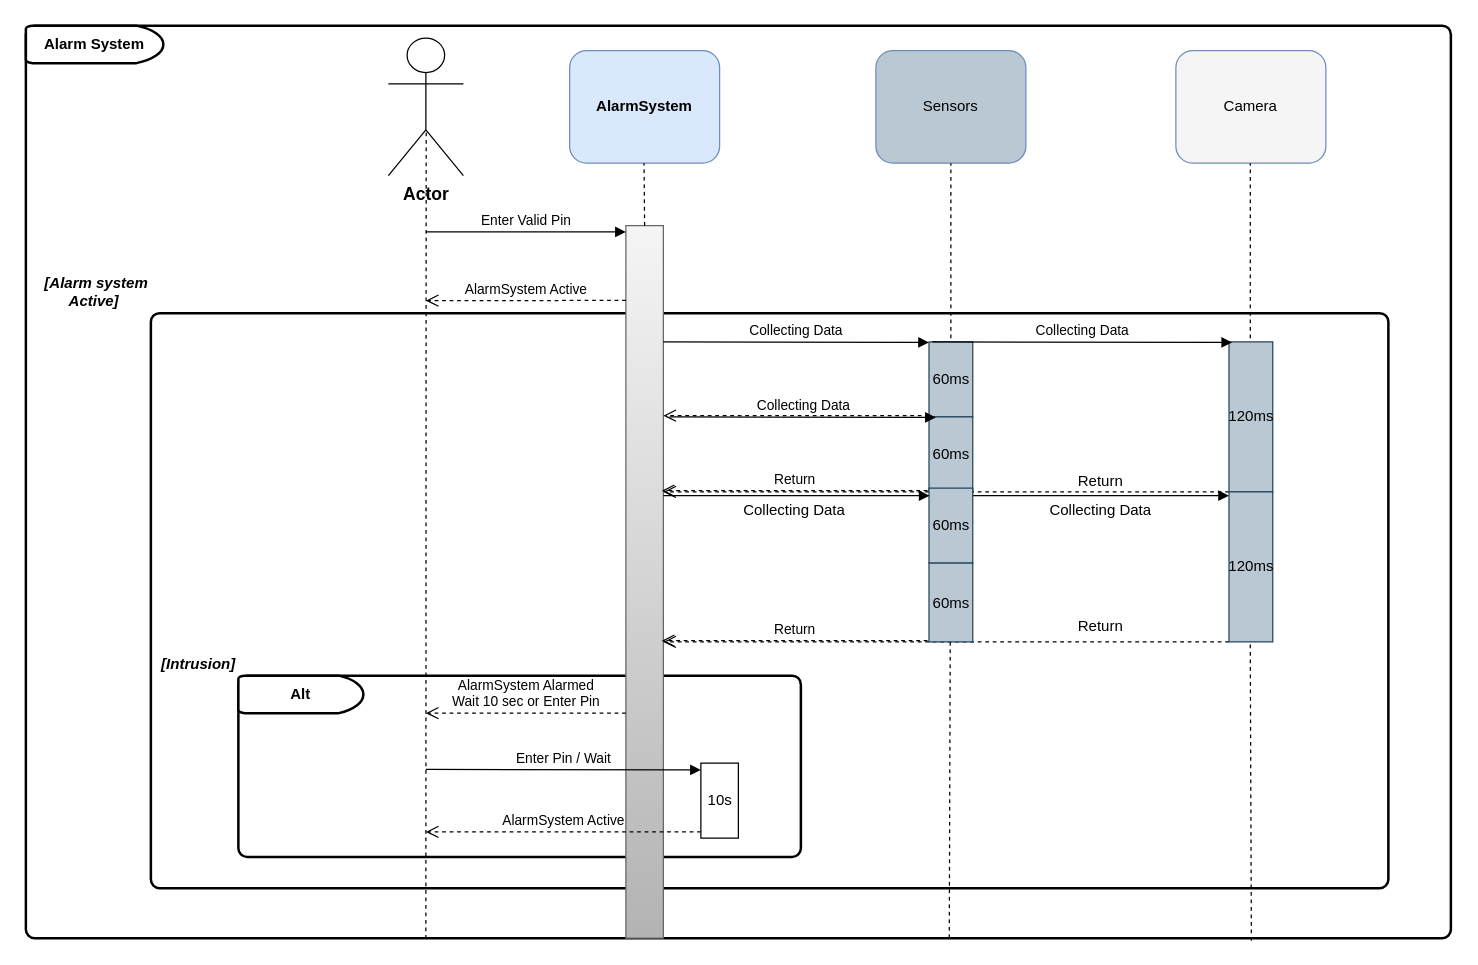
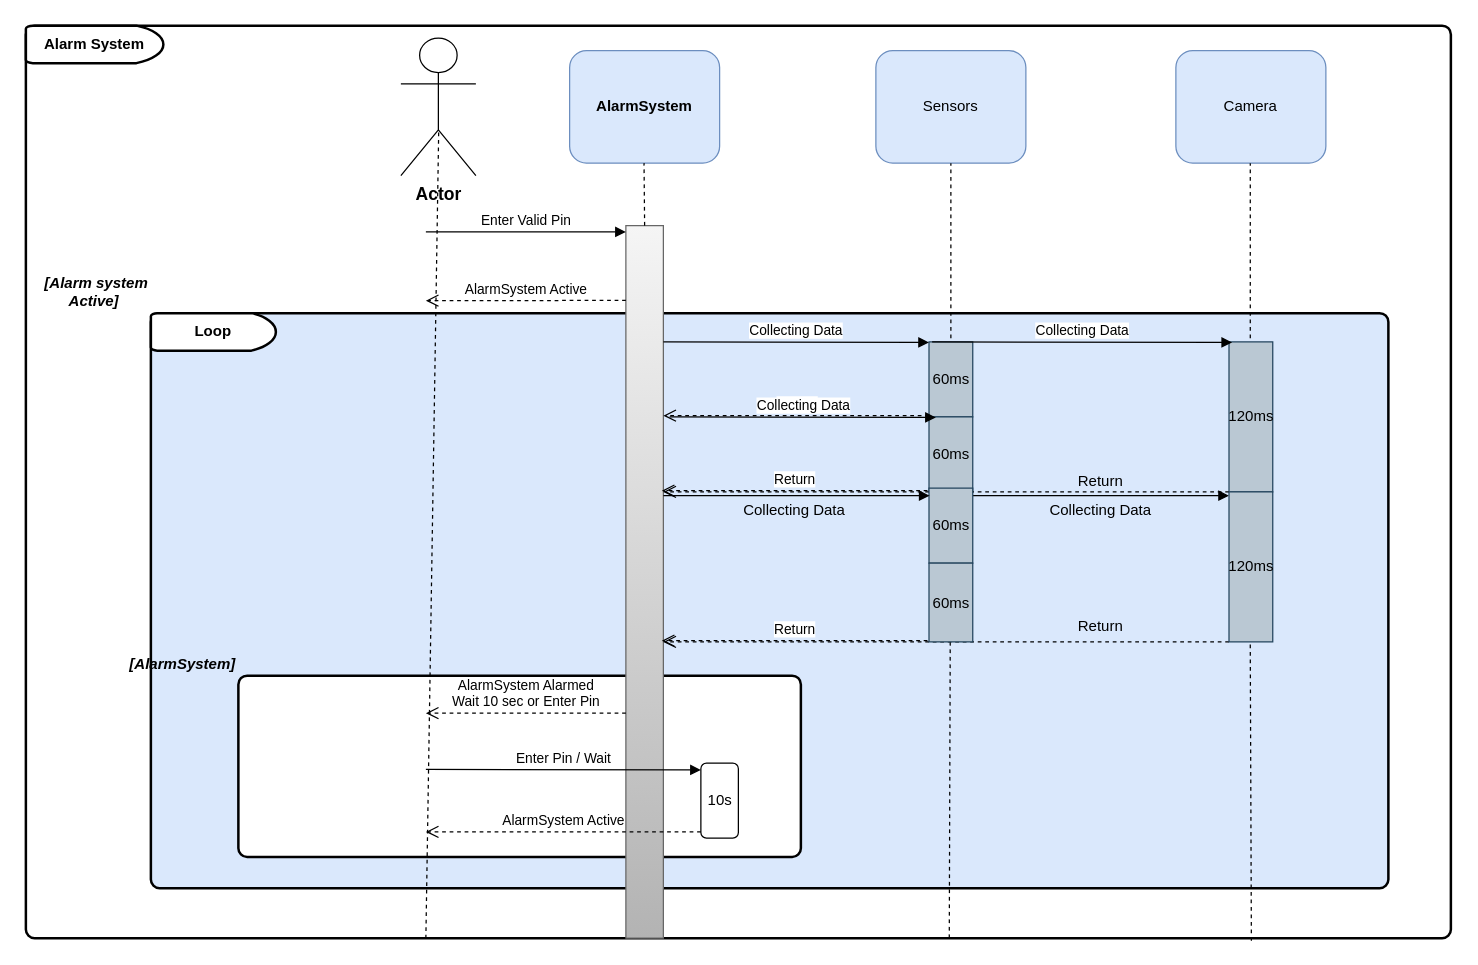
(426, 107) -> (438, 107)
(951, 107) -> (951, 107)
(1251, 107) -> (1251, 107)
none -> (213, 332)
(769, 601) -> (769, 601)
(191, 663) -> (183, 663)
(301, 694) -> none
(719, 801) -> (719, 801)
